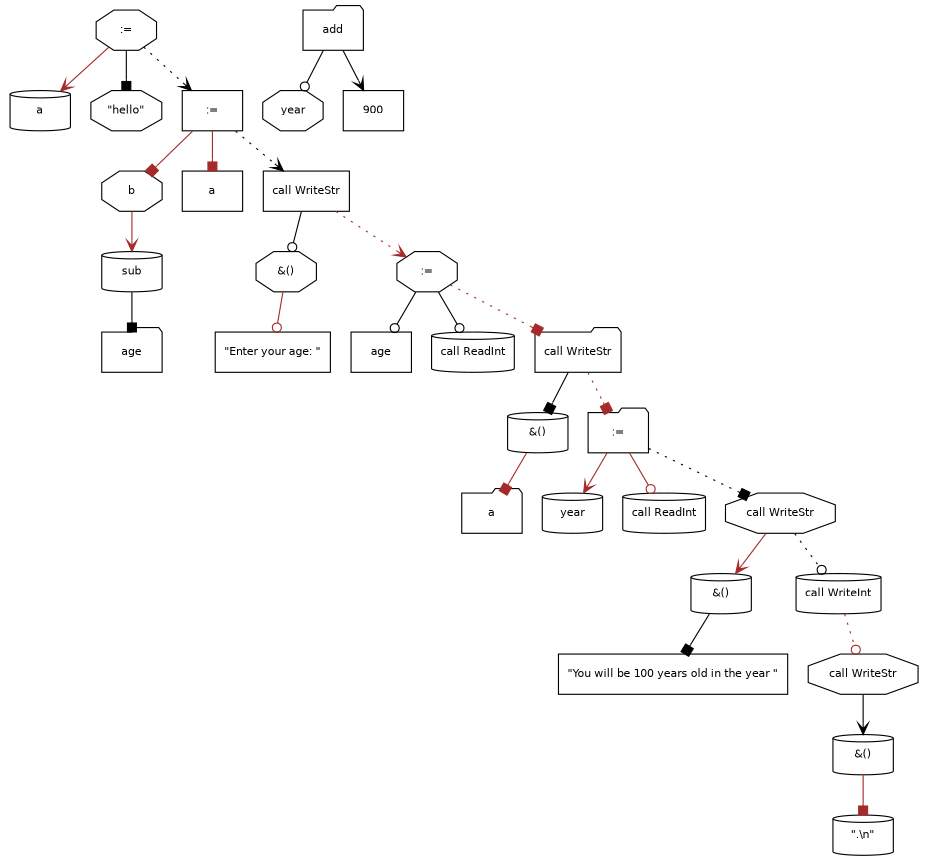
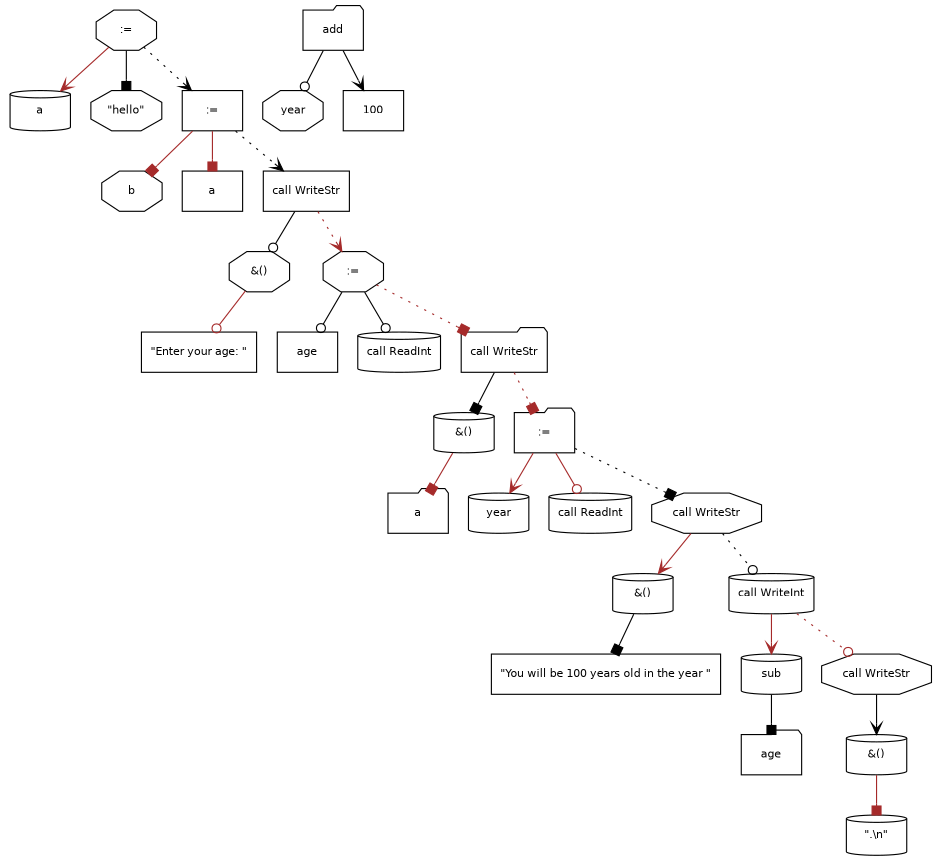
(373, 111) -> (373, 111)
(132, 226) -> (771, 628)
